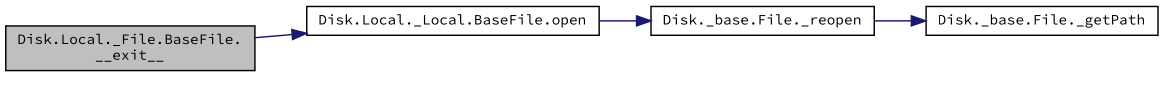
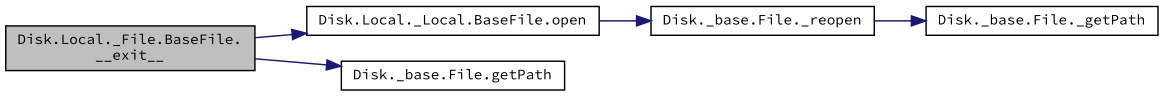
none -> (453, 76)
